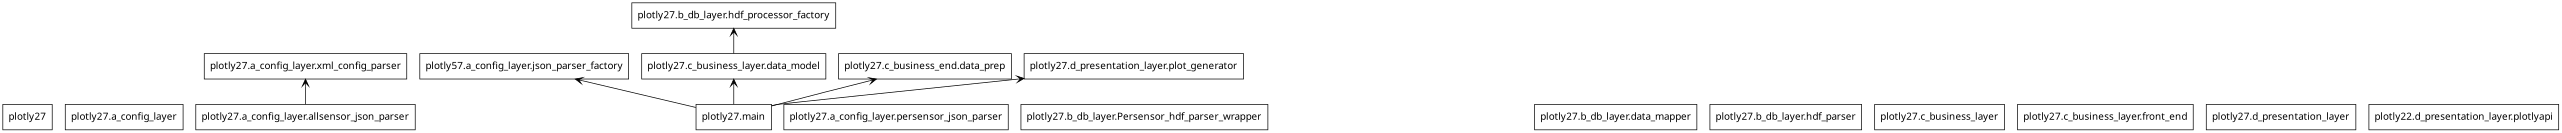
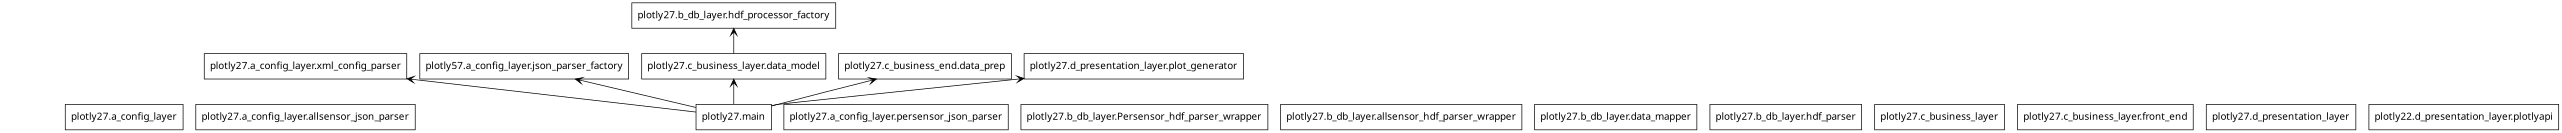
(306, 95) -> (555, 96)
(28, 117) -> none
none -> (1401, 117)
